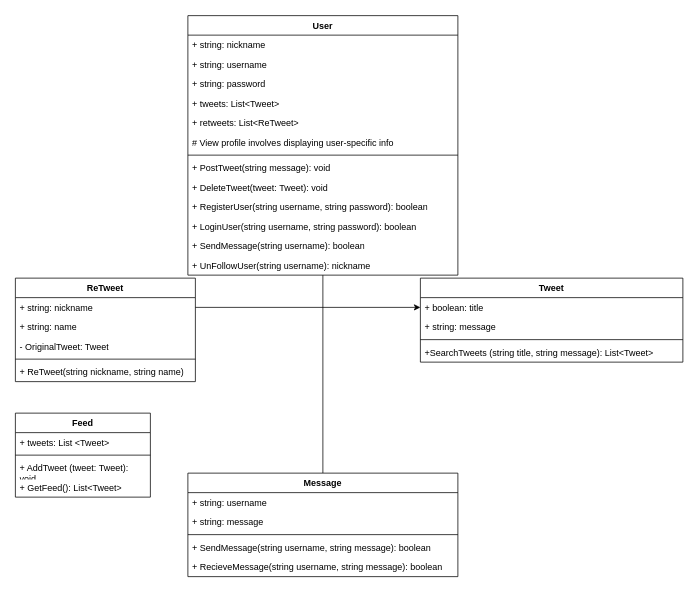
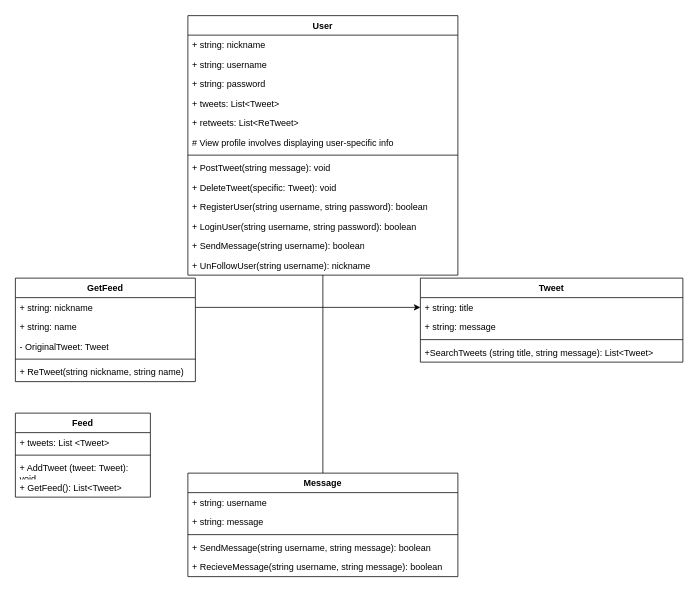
(267, 188) -> (273, 188)
(105, 289) -> (105, 289)
(458, 308) -> (456, 308)
